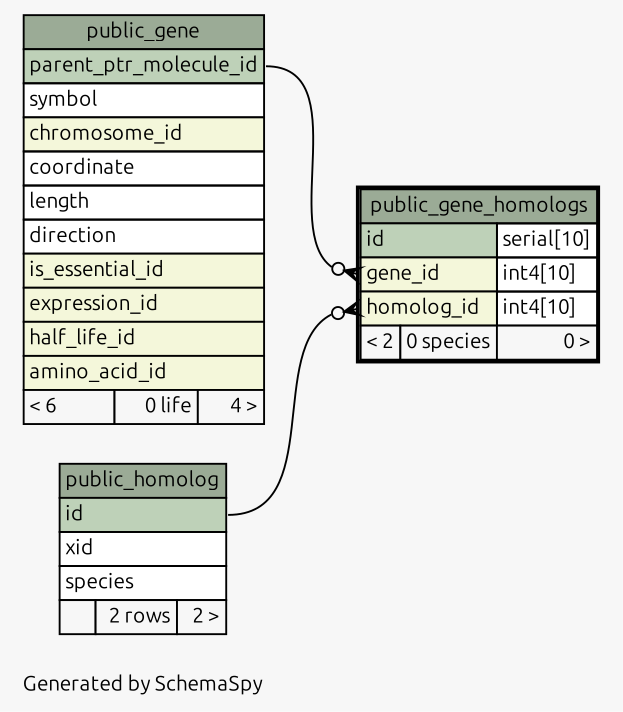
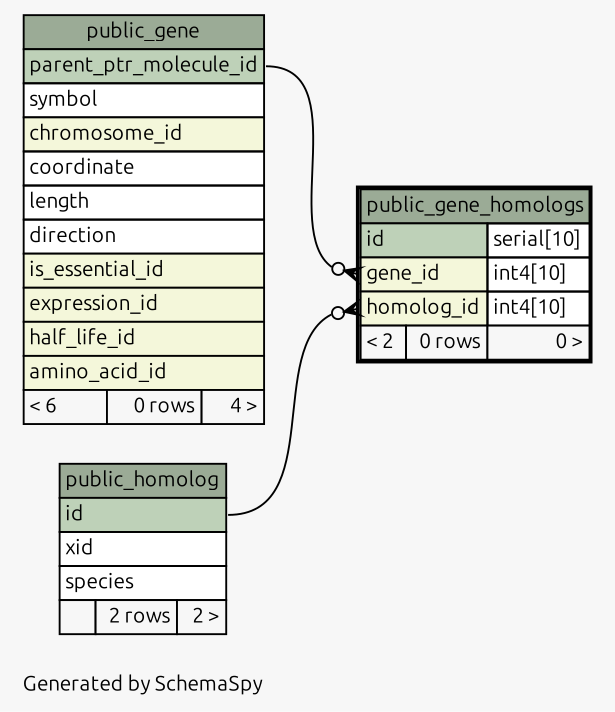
(449, 342) -> (451, 342)
(168, 406) -> (165, 406)
